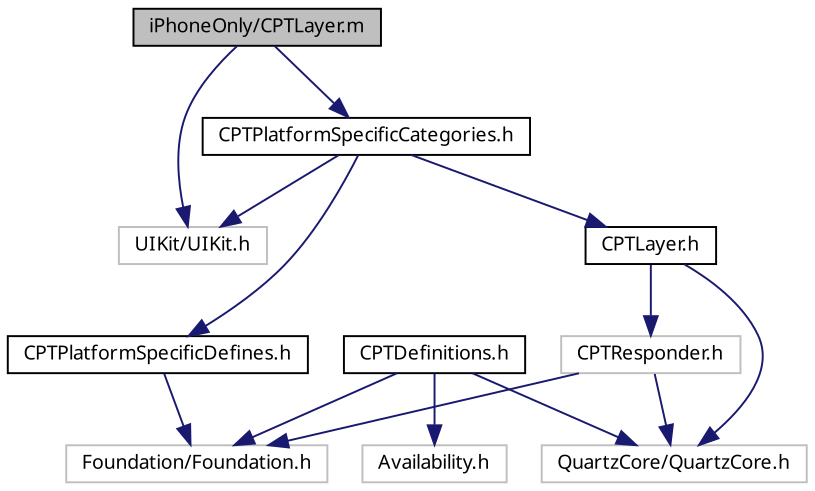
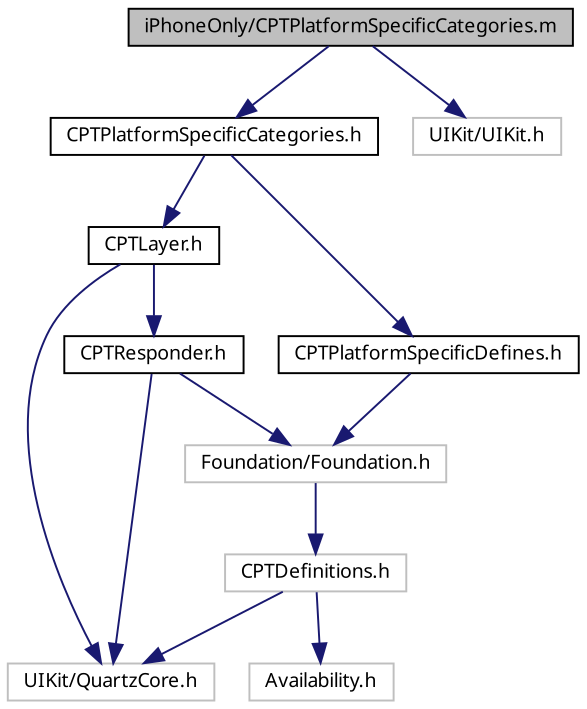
(257, 27) -> (351, 27)
(288, 186) -> none
(435, 355) -> (316, 573)
(651, 355) -> (154, 355)
(325, 405) -> (316, 509)
(674, 464) -> (111, 682)
